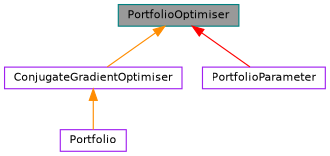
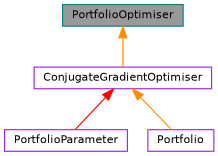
(226, 50) -> (90, 114)
